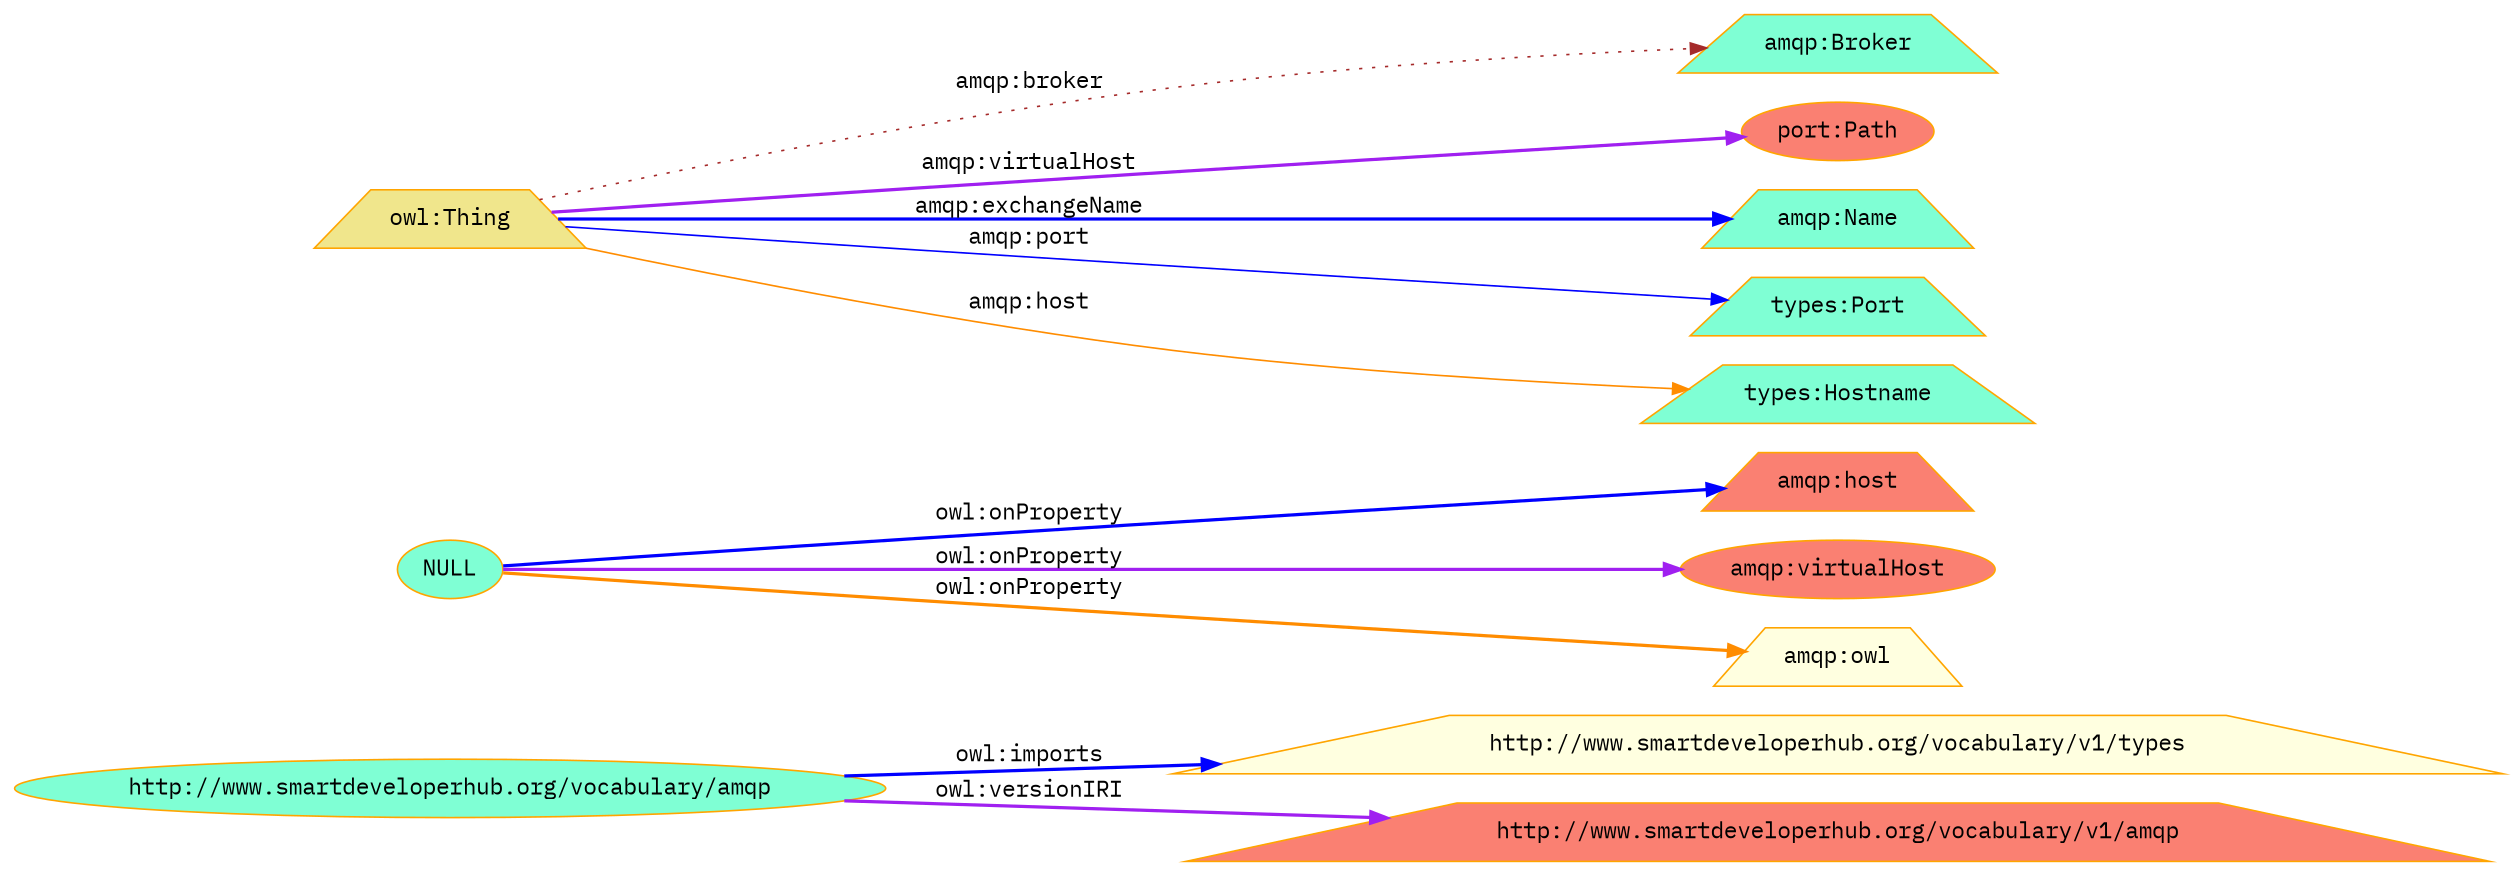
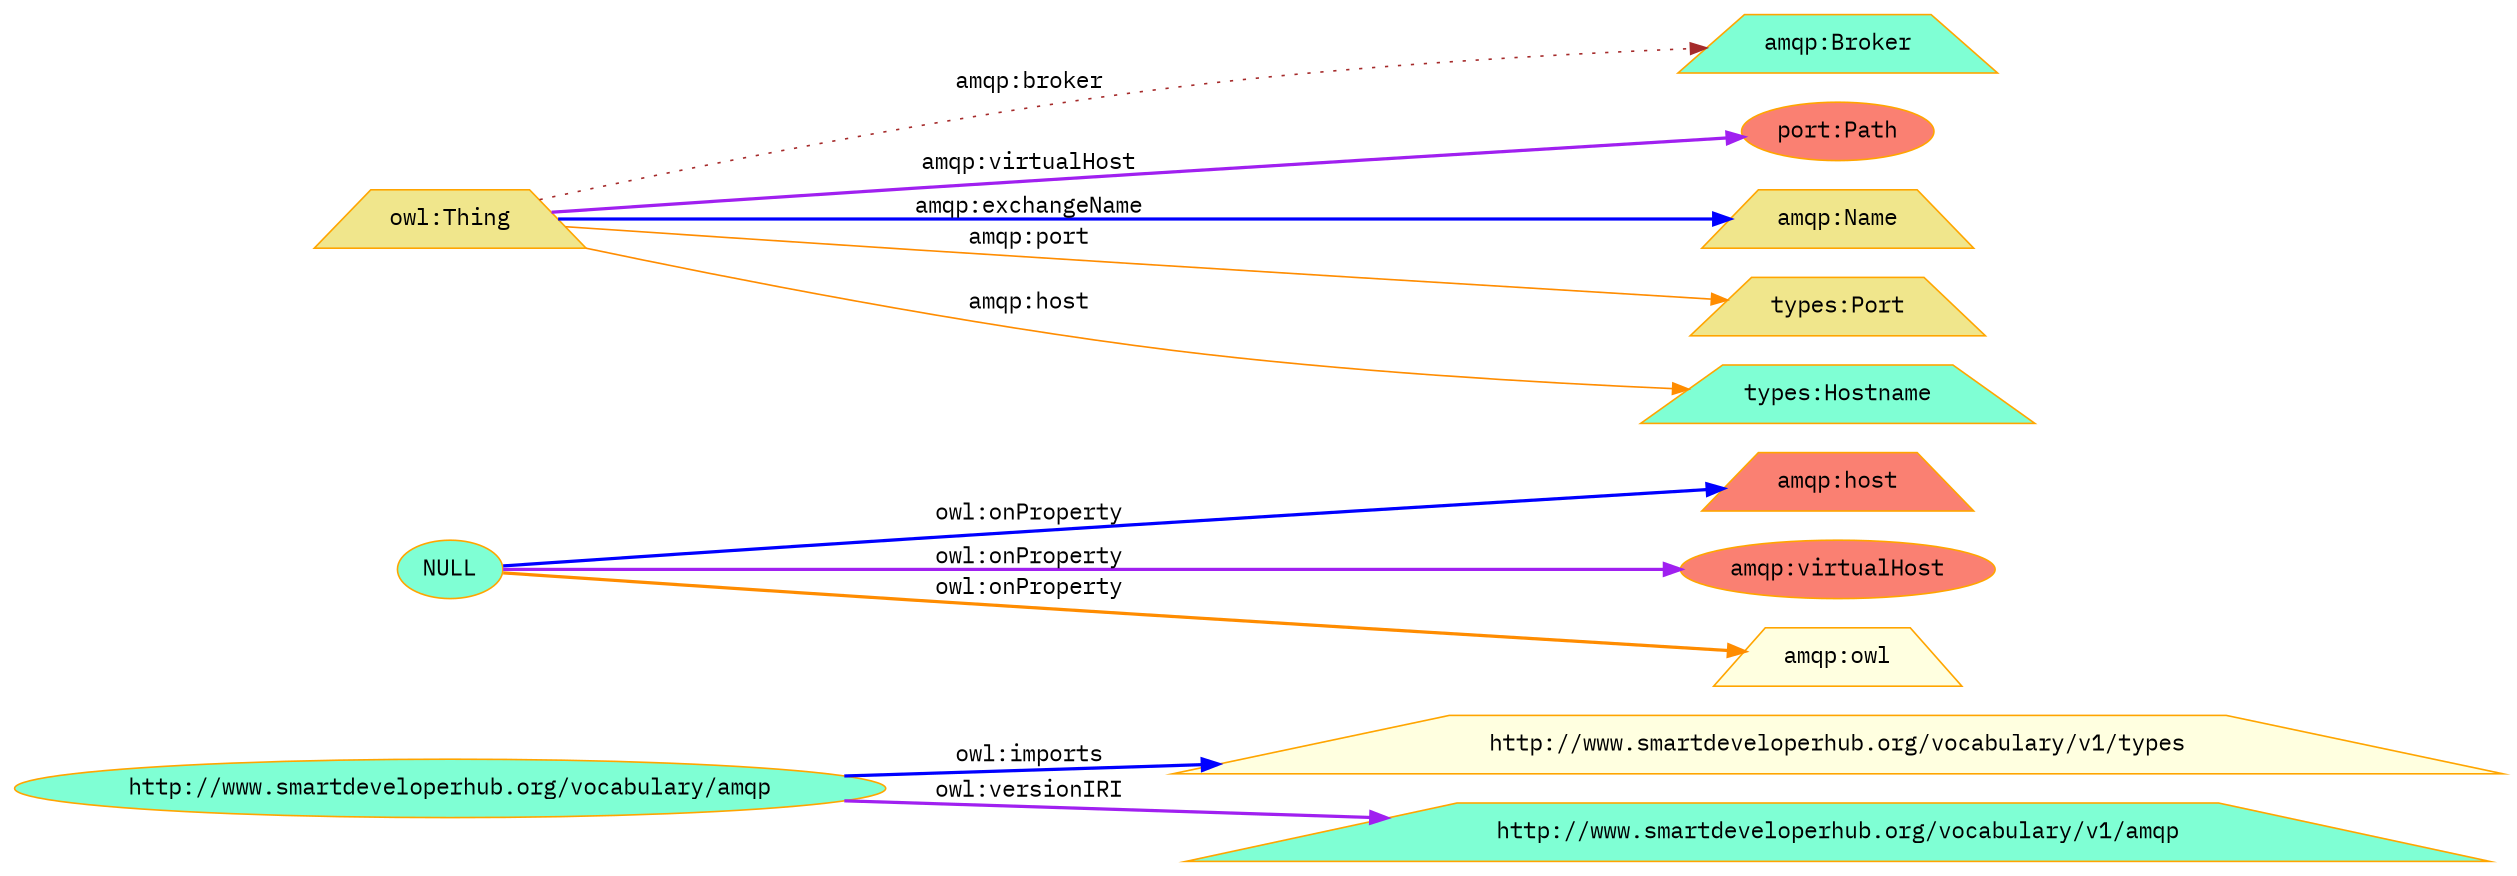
(1838, 219) -> (1838, 219)
(1138, 264) -> (1138, 264)
(1838, 307) -> (1838, 307)
(1838, 832) -> (1838, 832)
